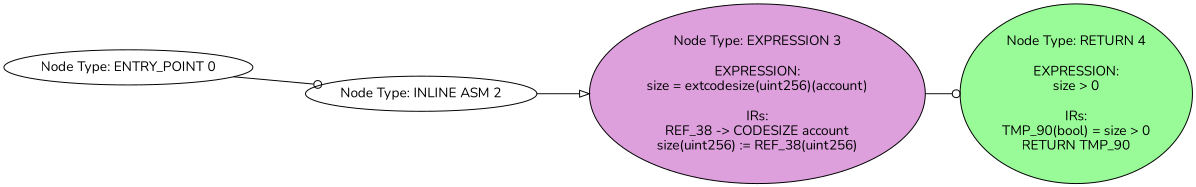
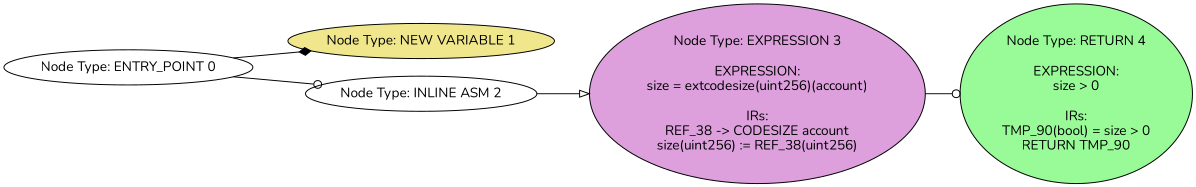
none -> (421, 41)
